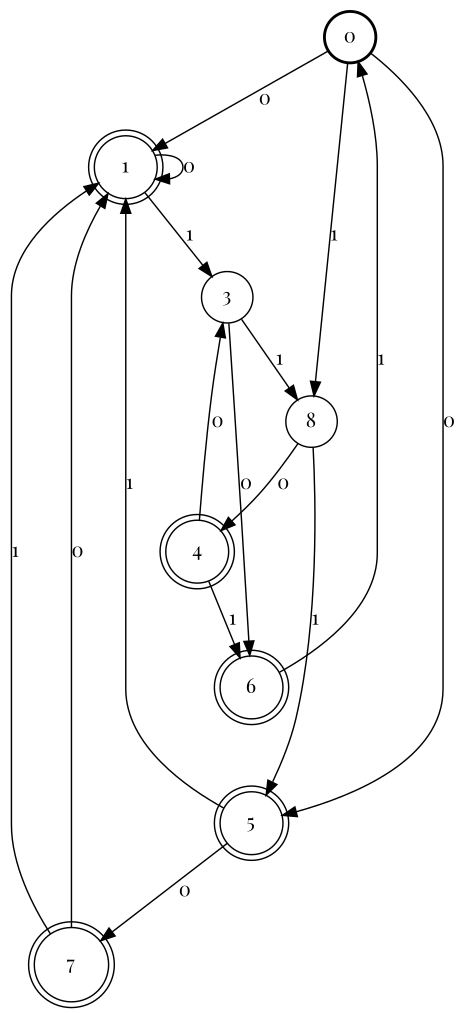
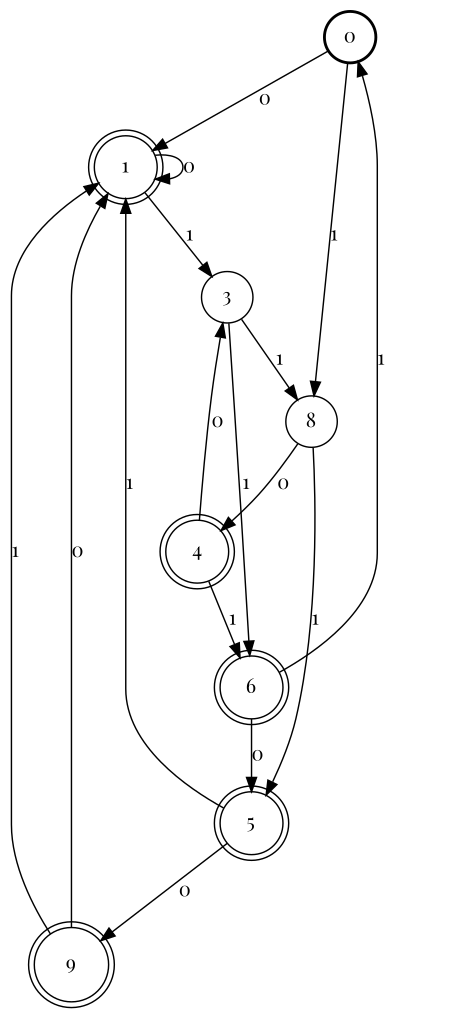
(443, 461) -> (252, 748)
(247, 484) -> (247, 484)
(71, 965) -> (71, 965)
